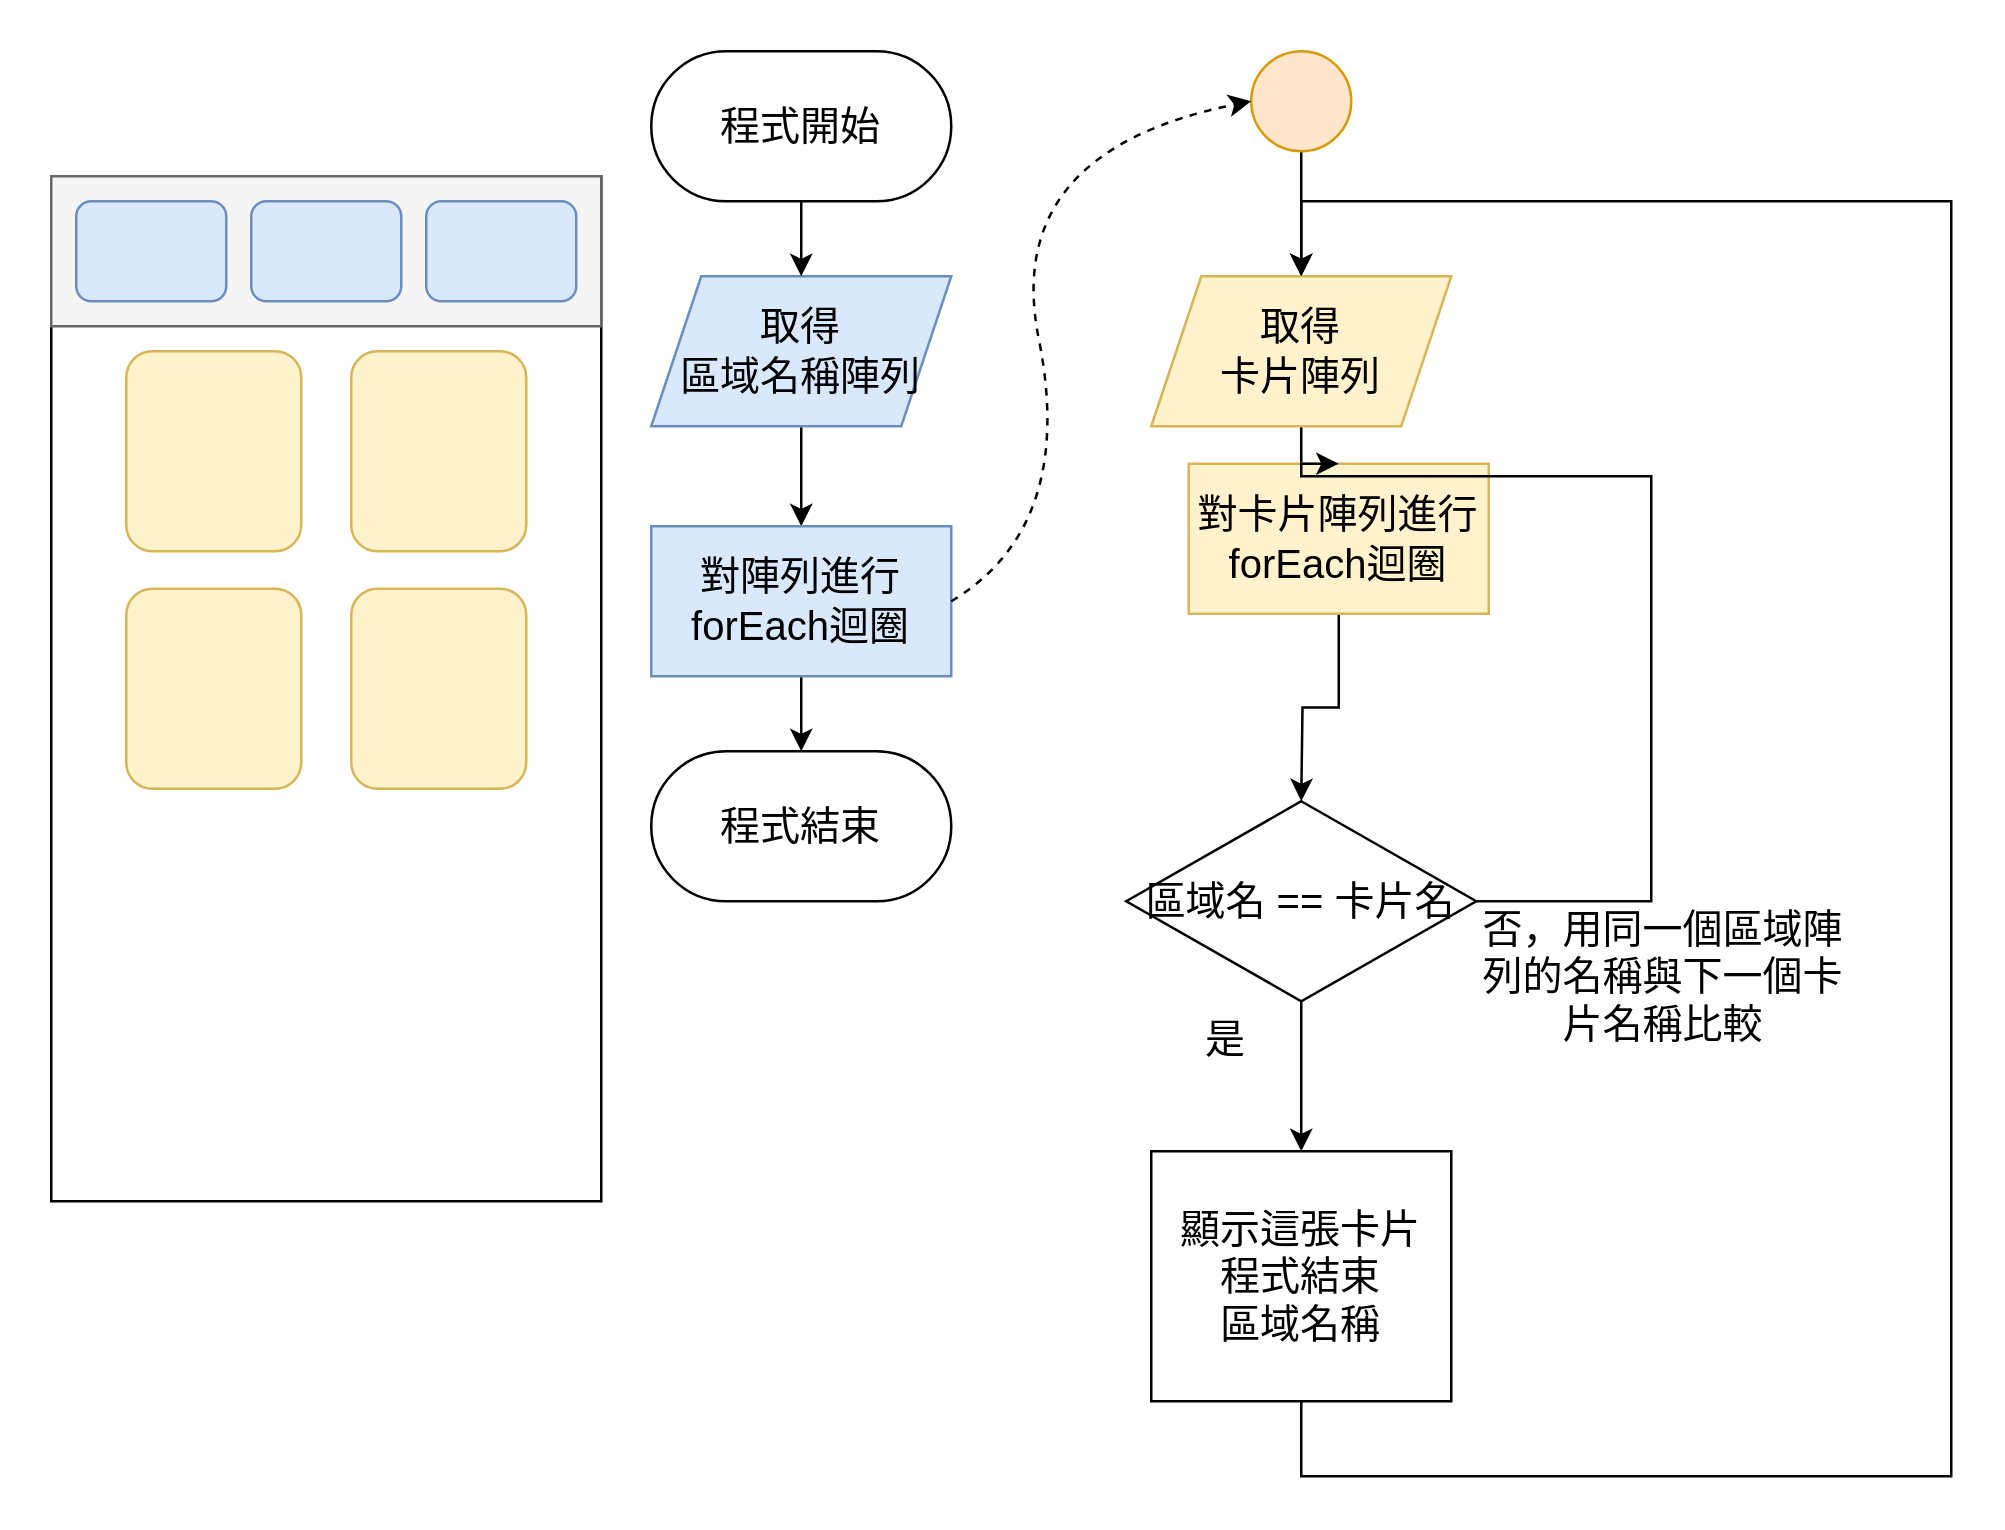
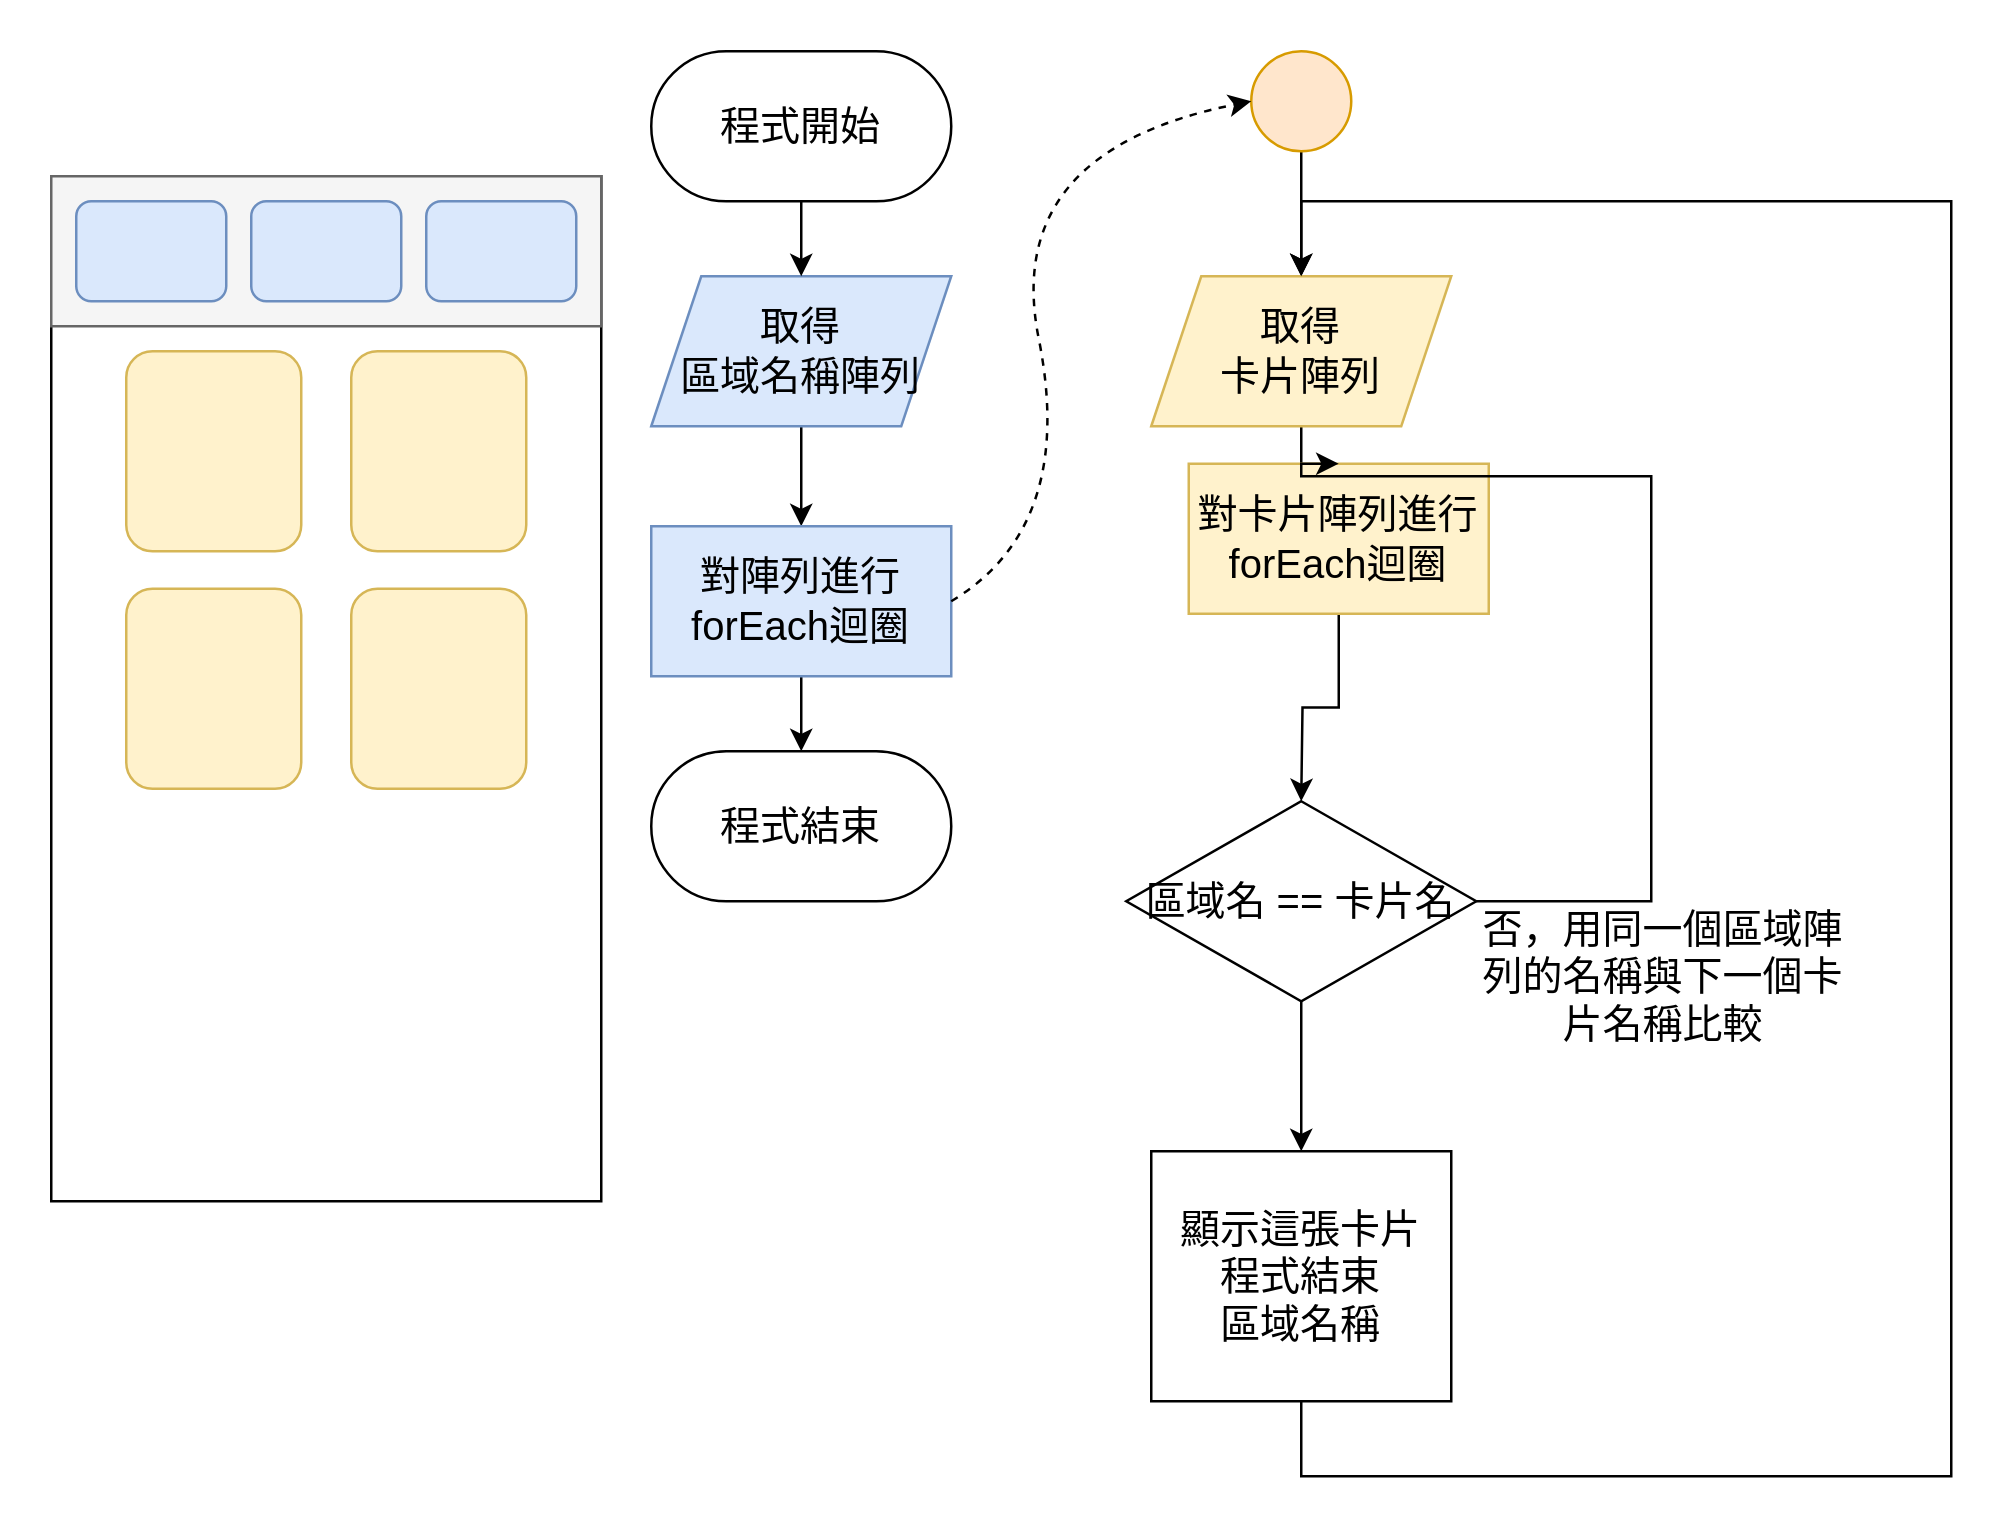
(1226, 1039) -> none
